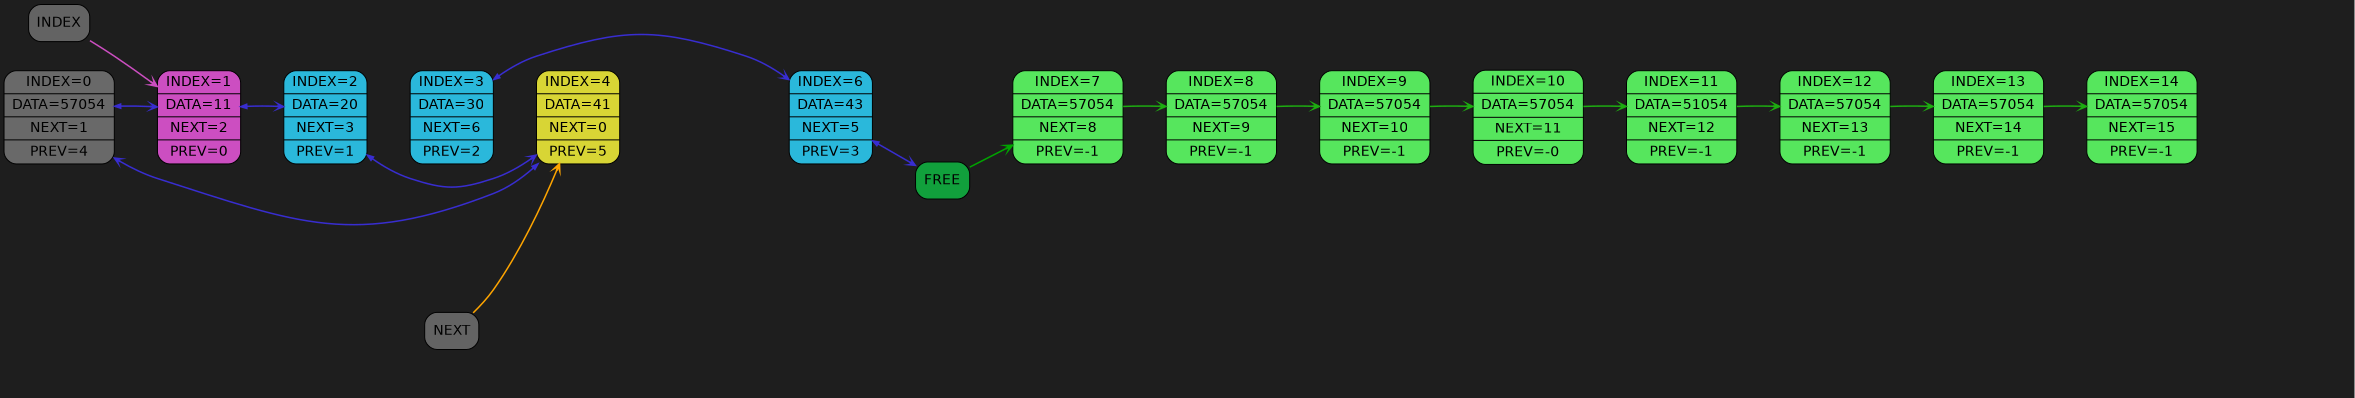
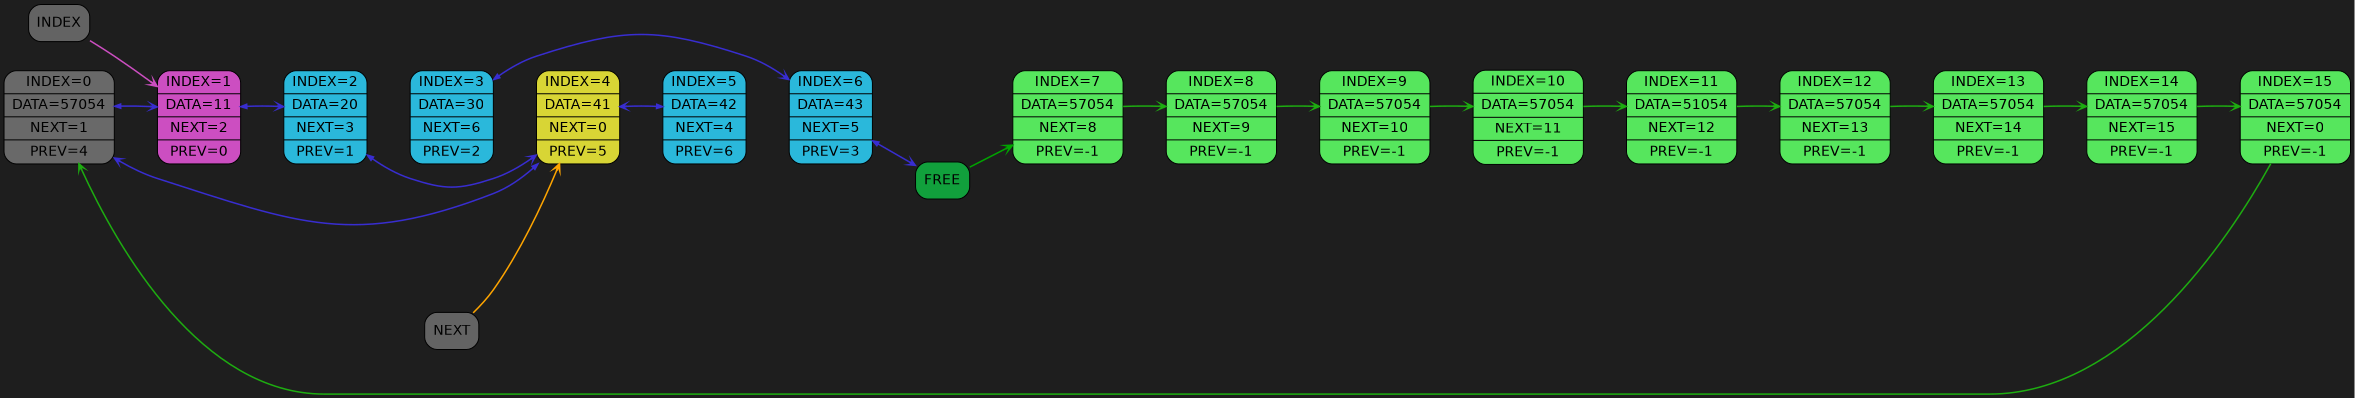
none -> (704, 117)
none -> (2295, 117)
(1528, 152) -> (1528, 152)
